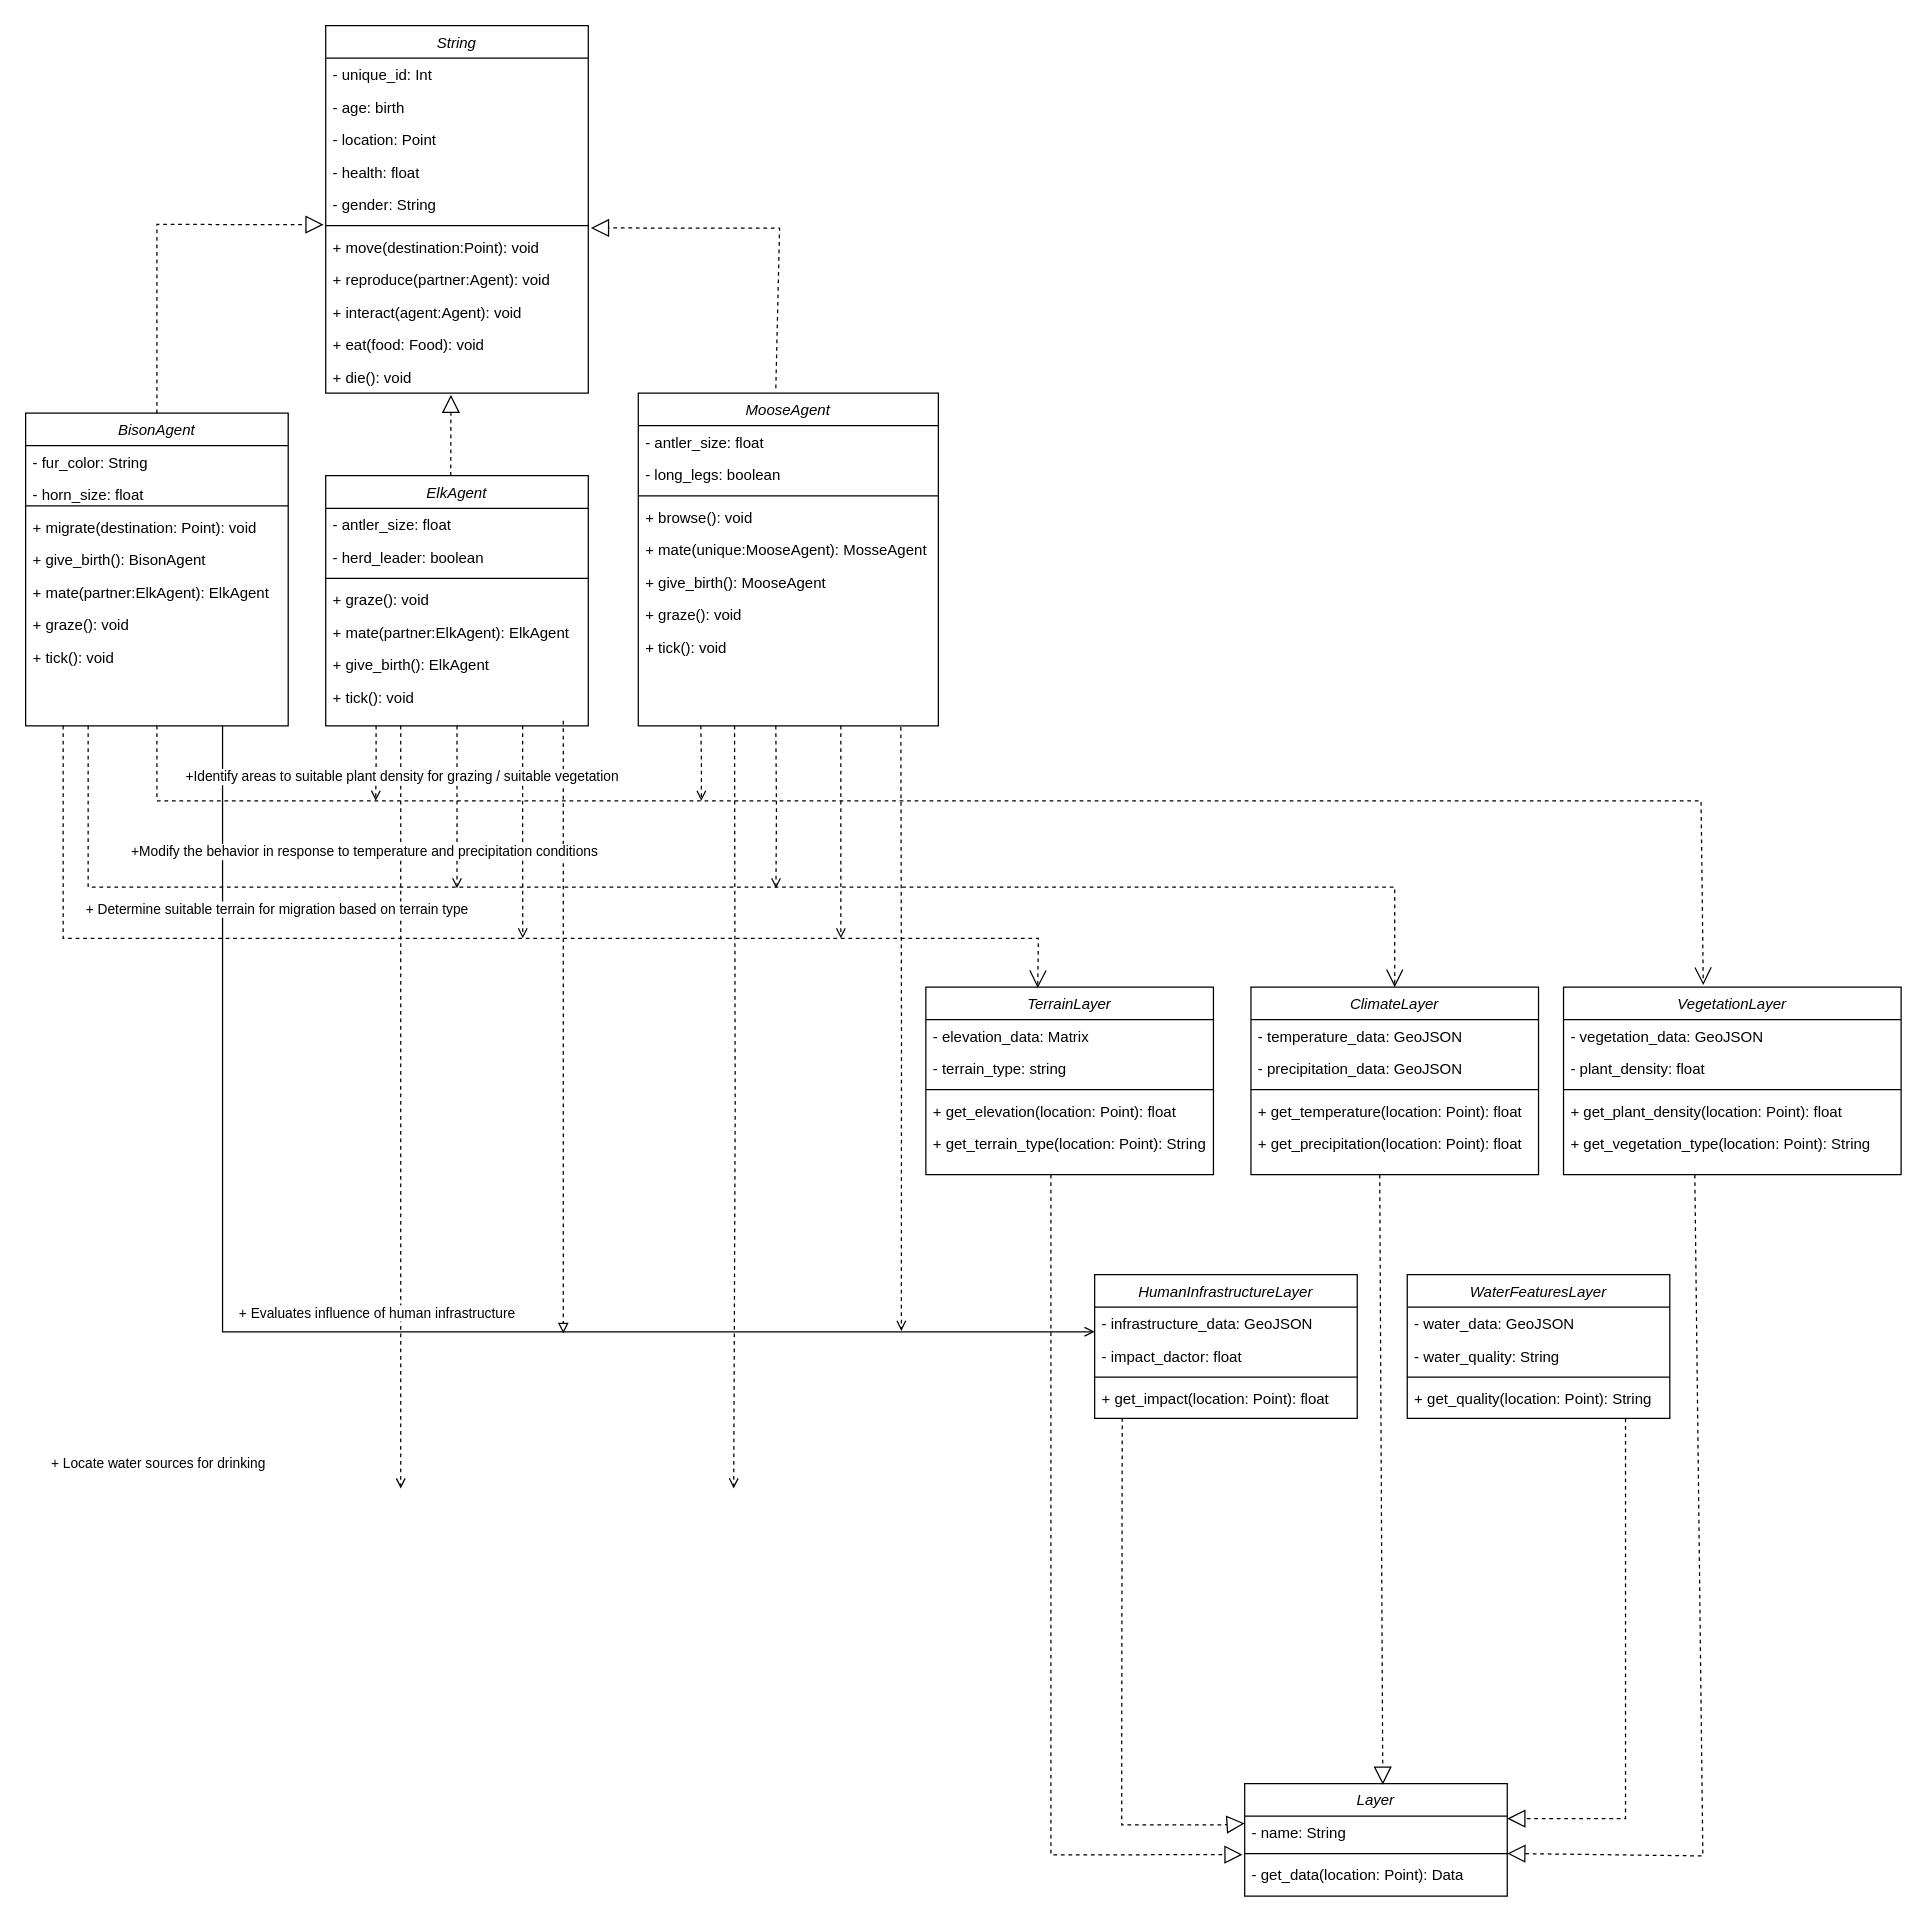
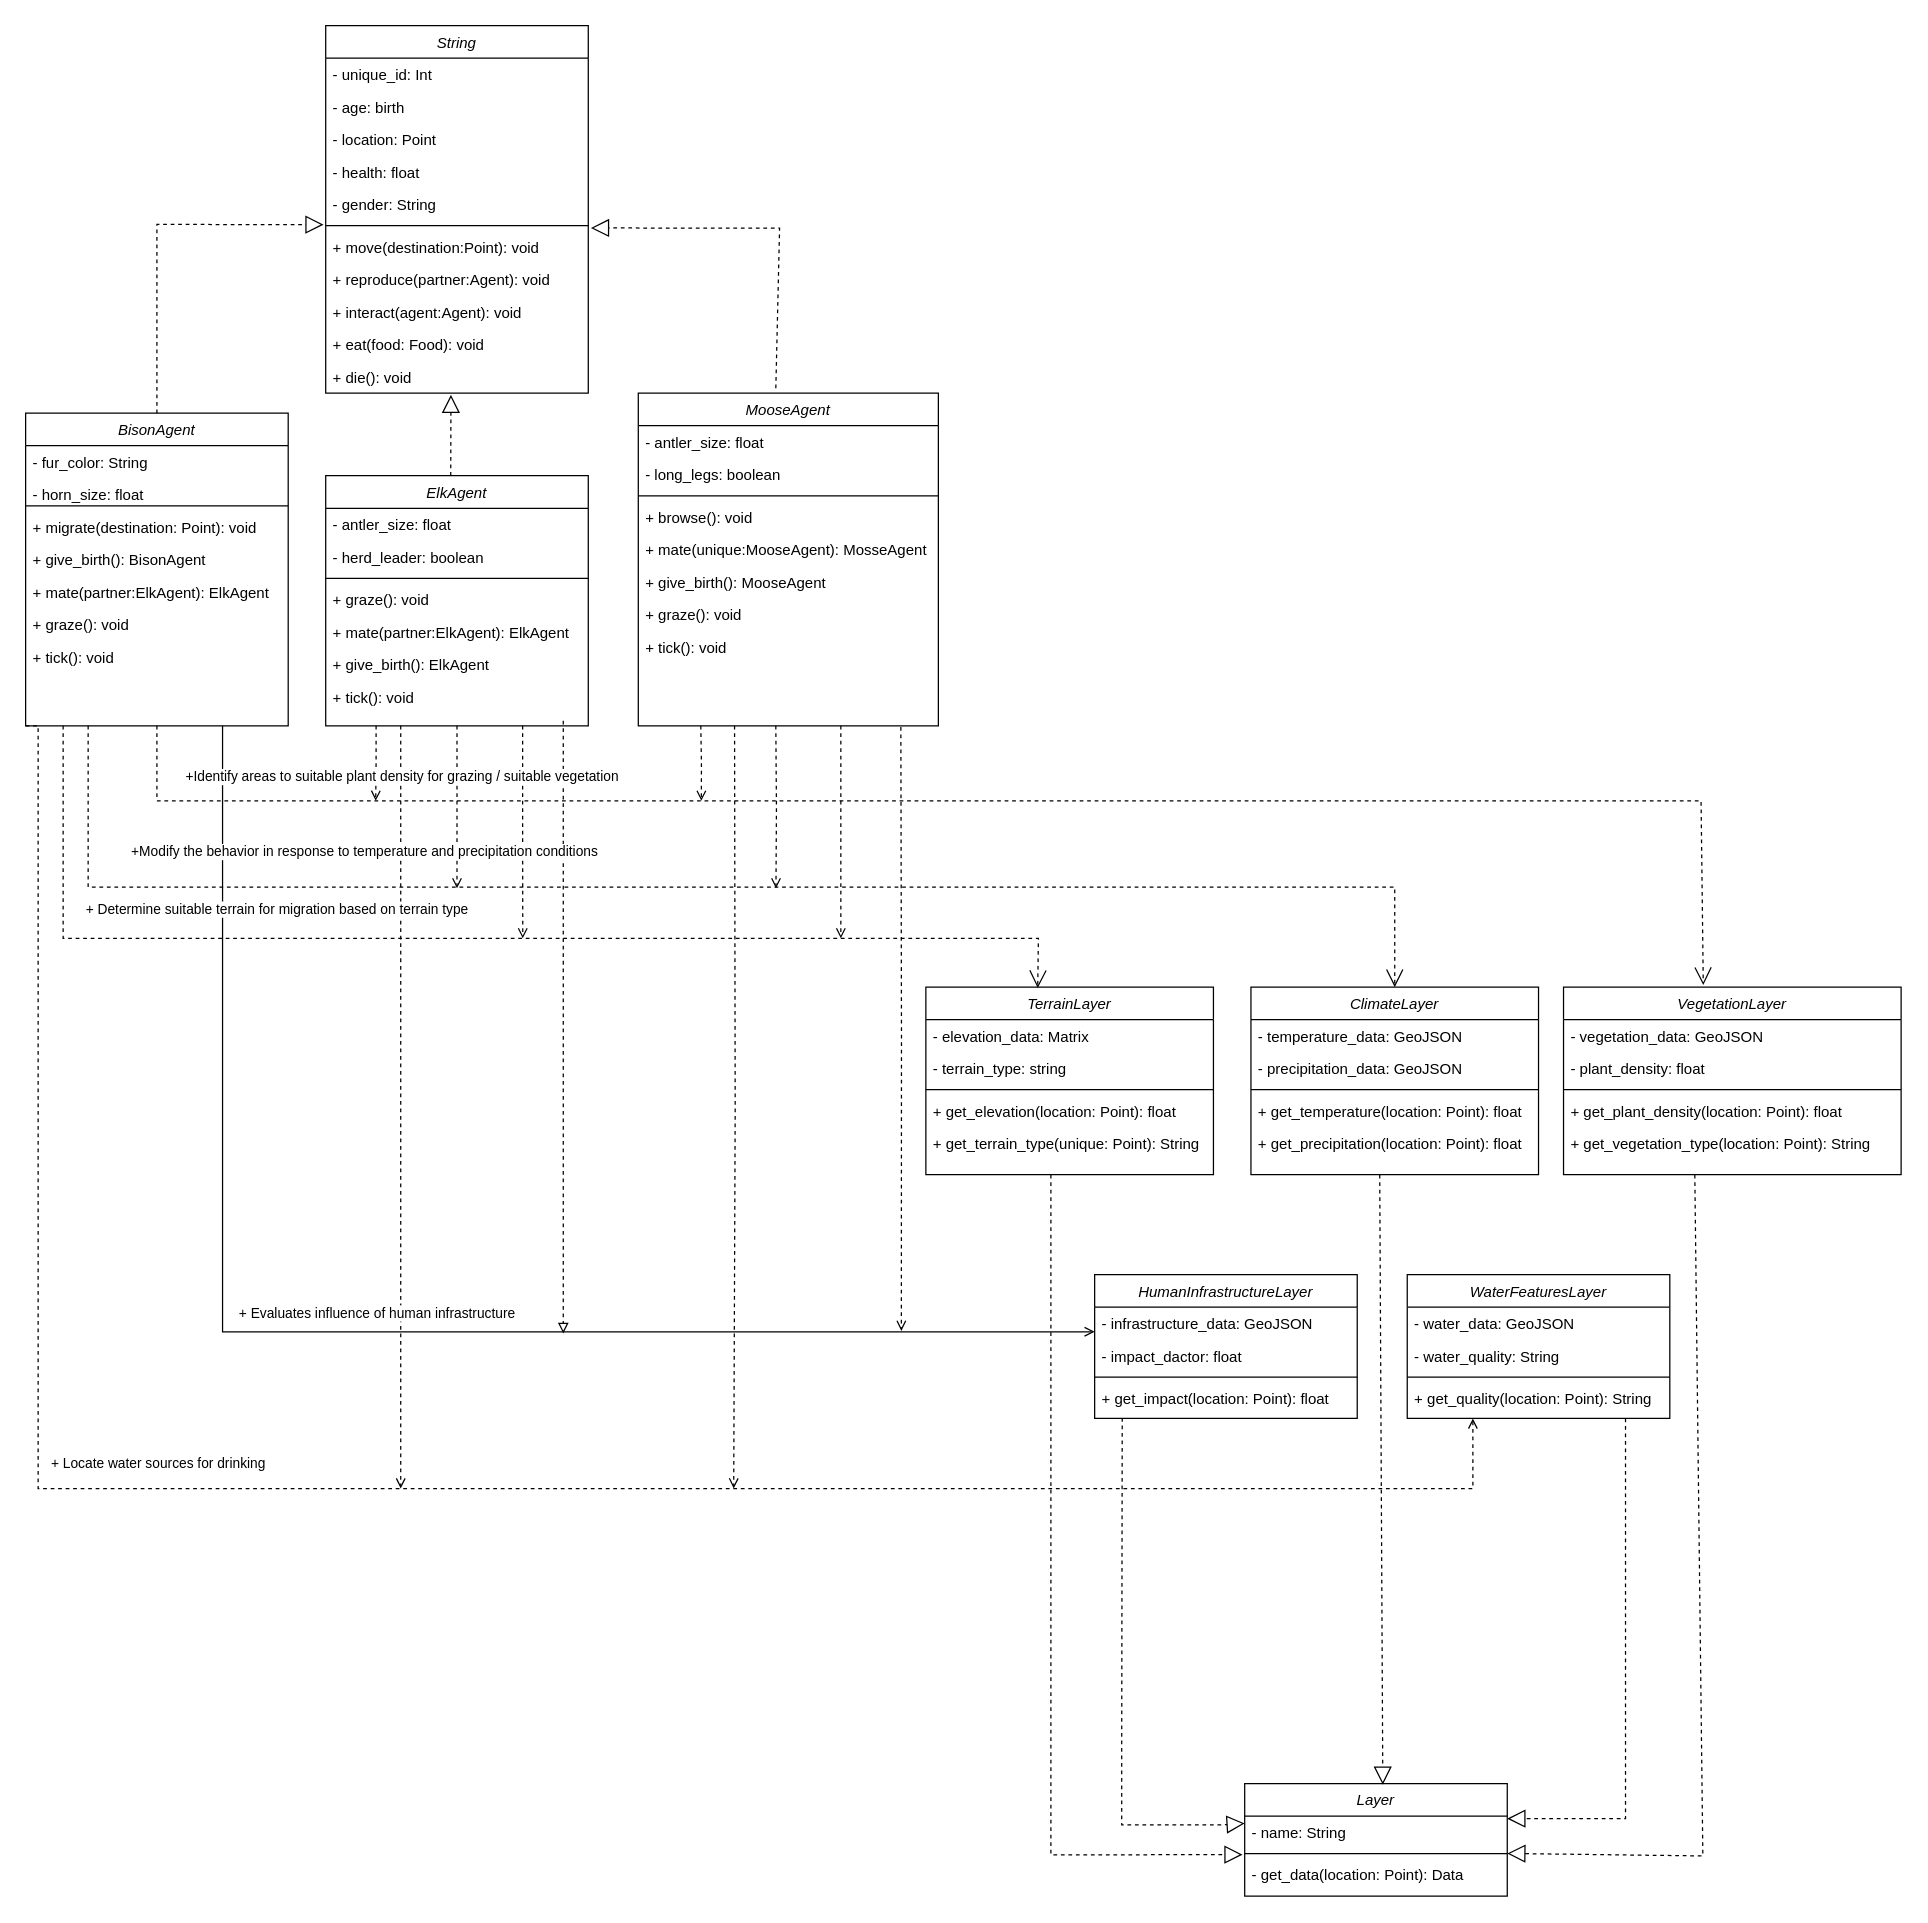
(1094, 1144) -> (1087, 1144)
none -> (408, 1488)
